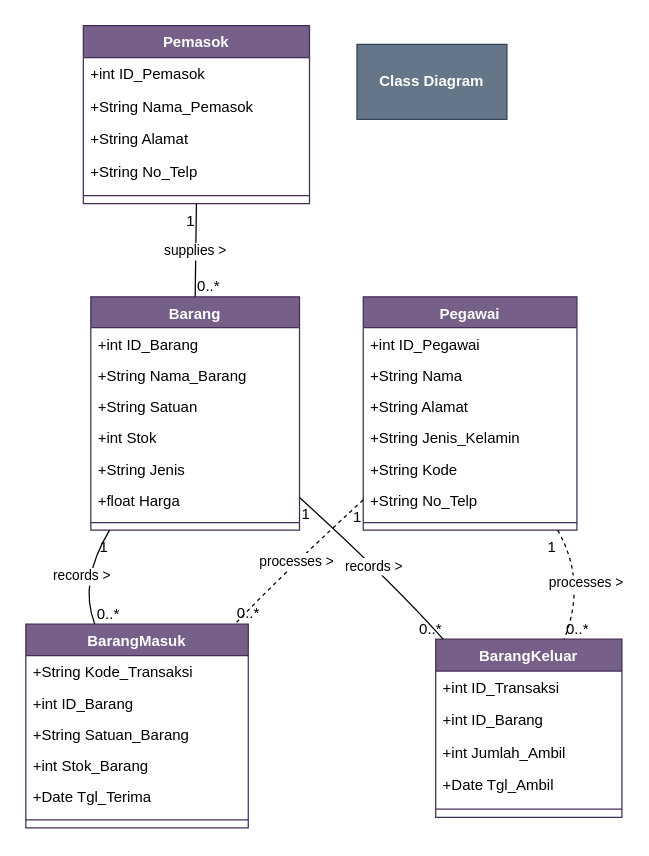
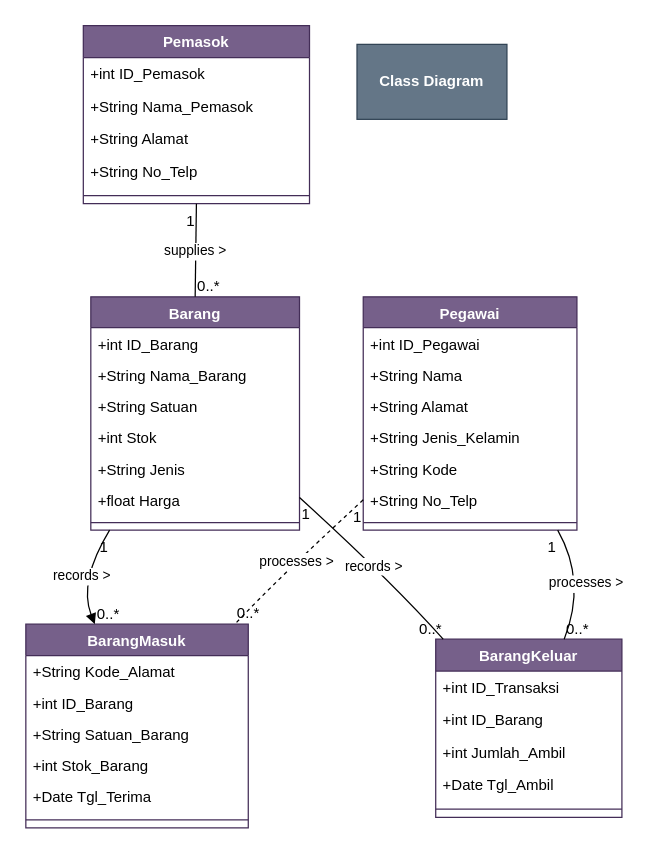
(568, 552) -> (568, 552)
(89, 603) -> (88, 600)
(119, 673) -> (106, 673)
